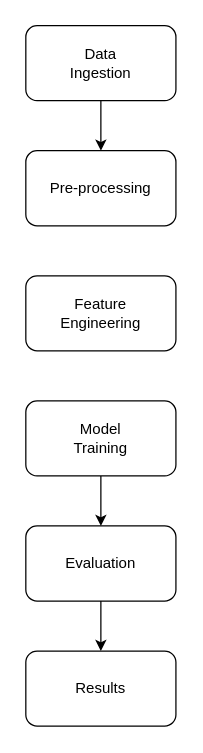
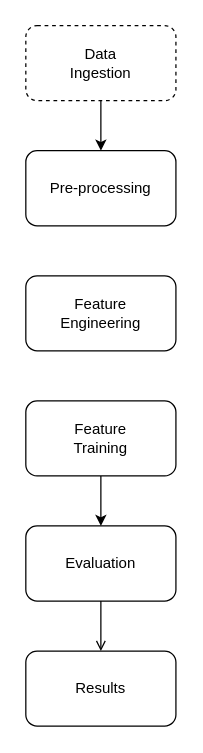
(101, 63) -> (101, 63)
(101, 438) -> (101, 438)
(101, 641) -> (101, 643)
